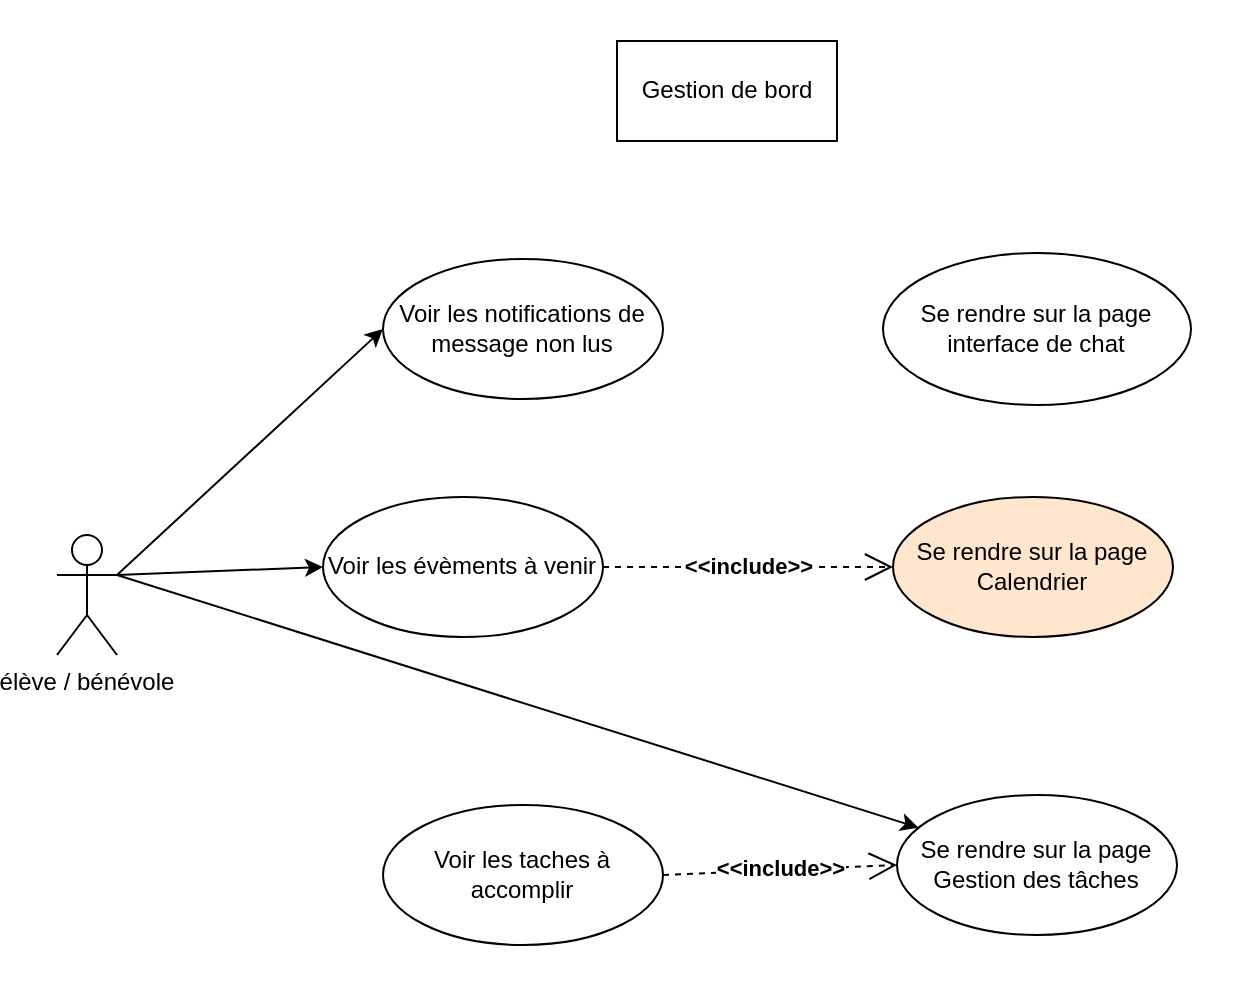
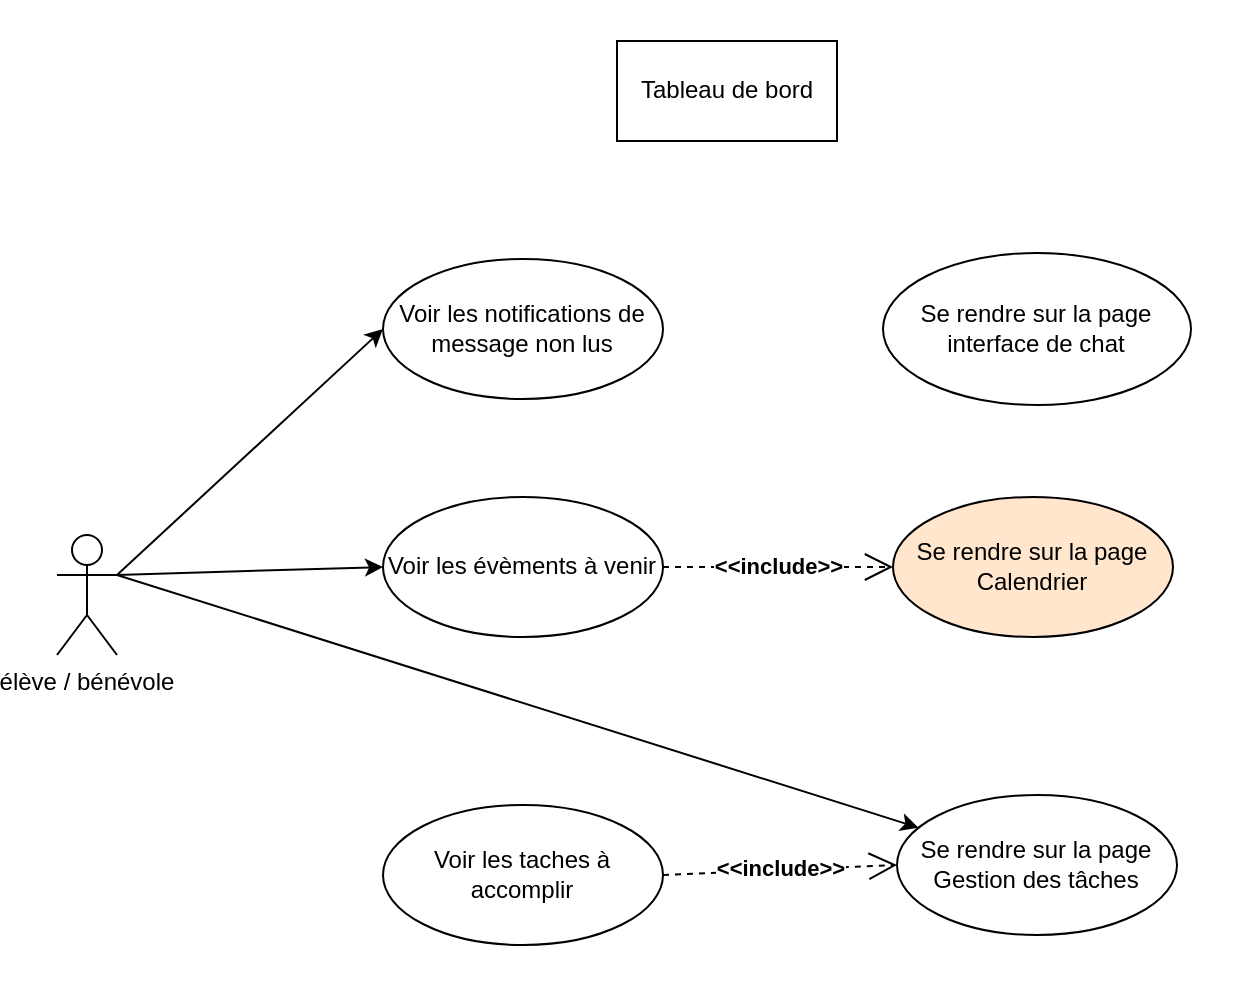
(728, 91) -> (728, 91)
(463, 567) -> (523, 567)
